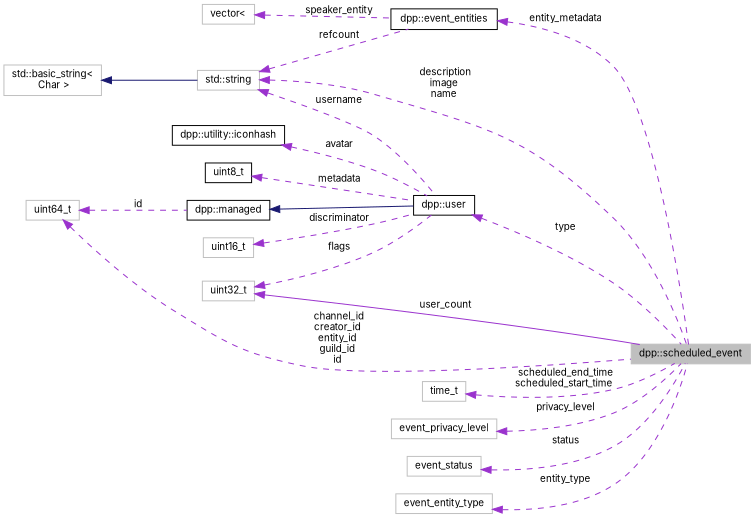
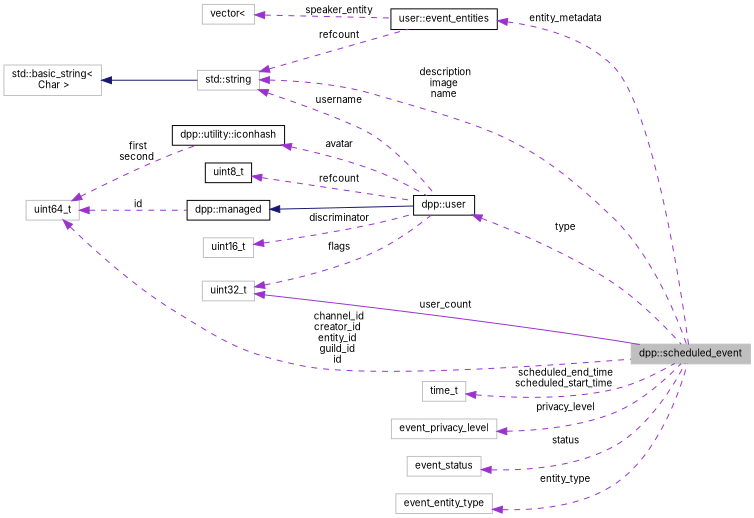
(444, 19) -> (444, 19)
none -> (138, 169)
(338, 179) -> (338, 179)
